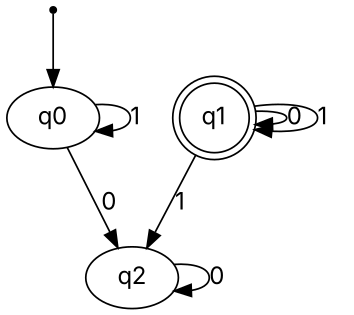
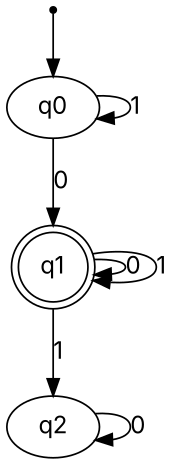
(89, 190) -> (53, 173)
